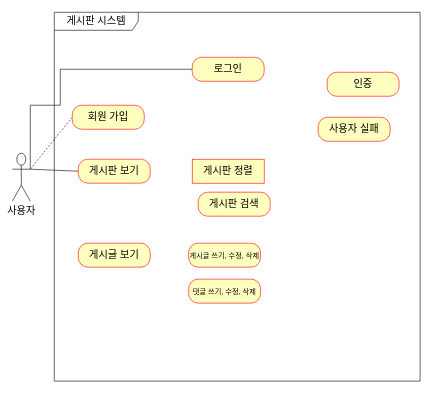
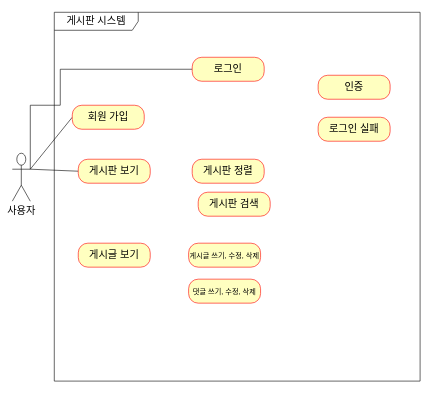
(363, 84) -> (354, 87)
(354, 129) -> (354, 129)
(52, 143) -> (52, 143)
(228, 171) -> (228, 171)
